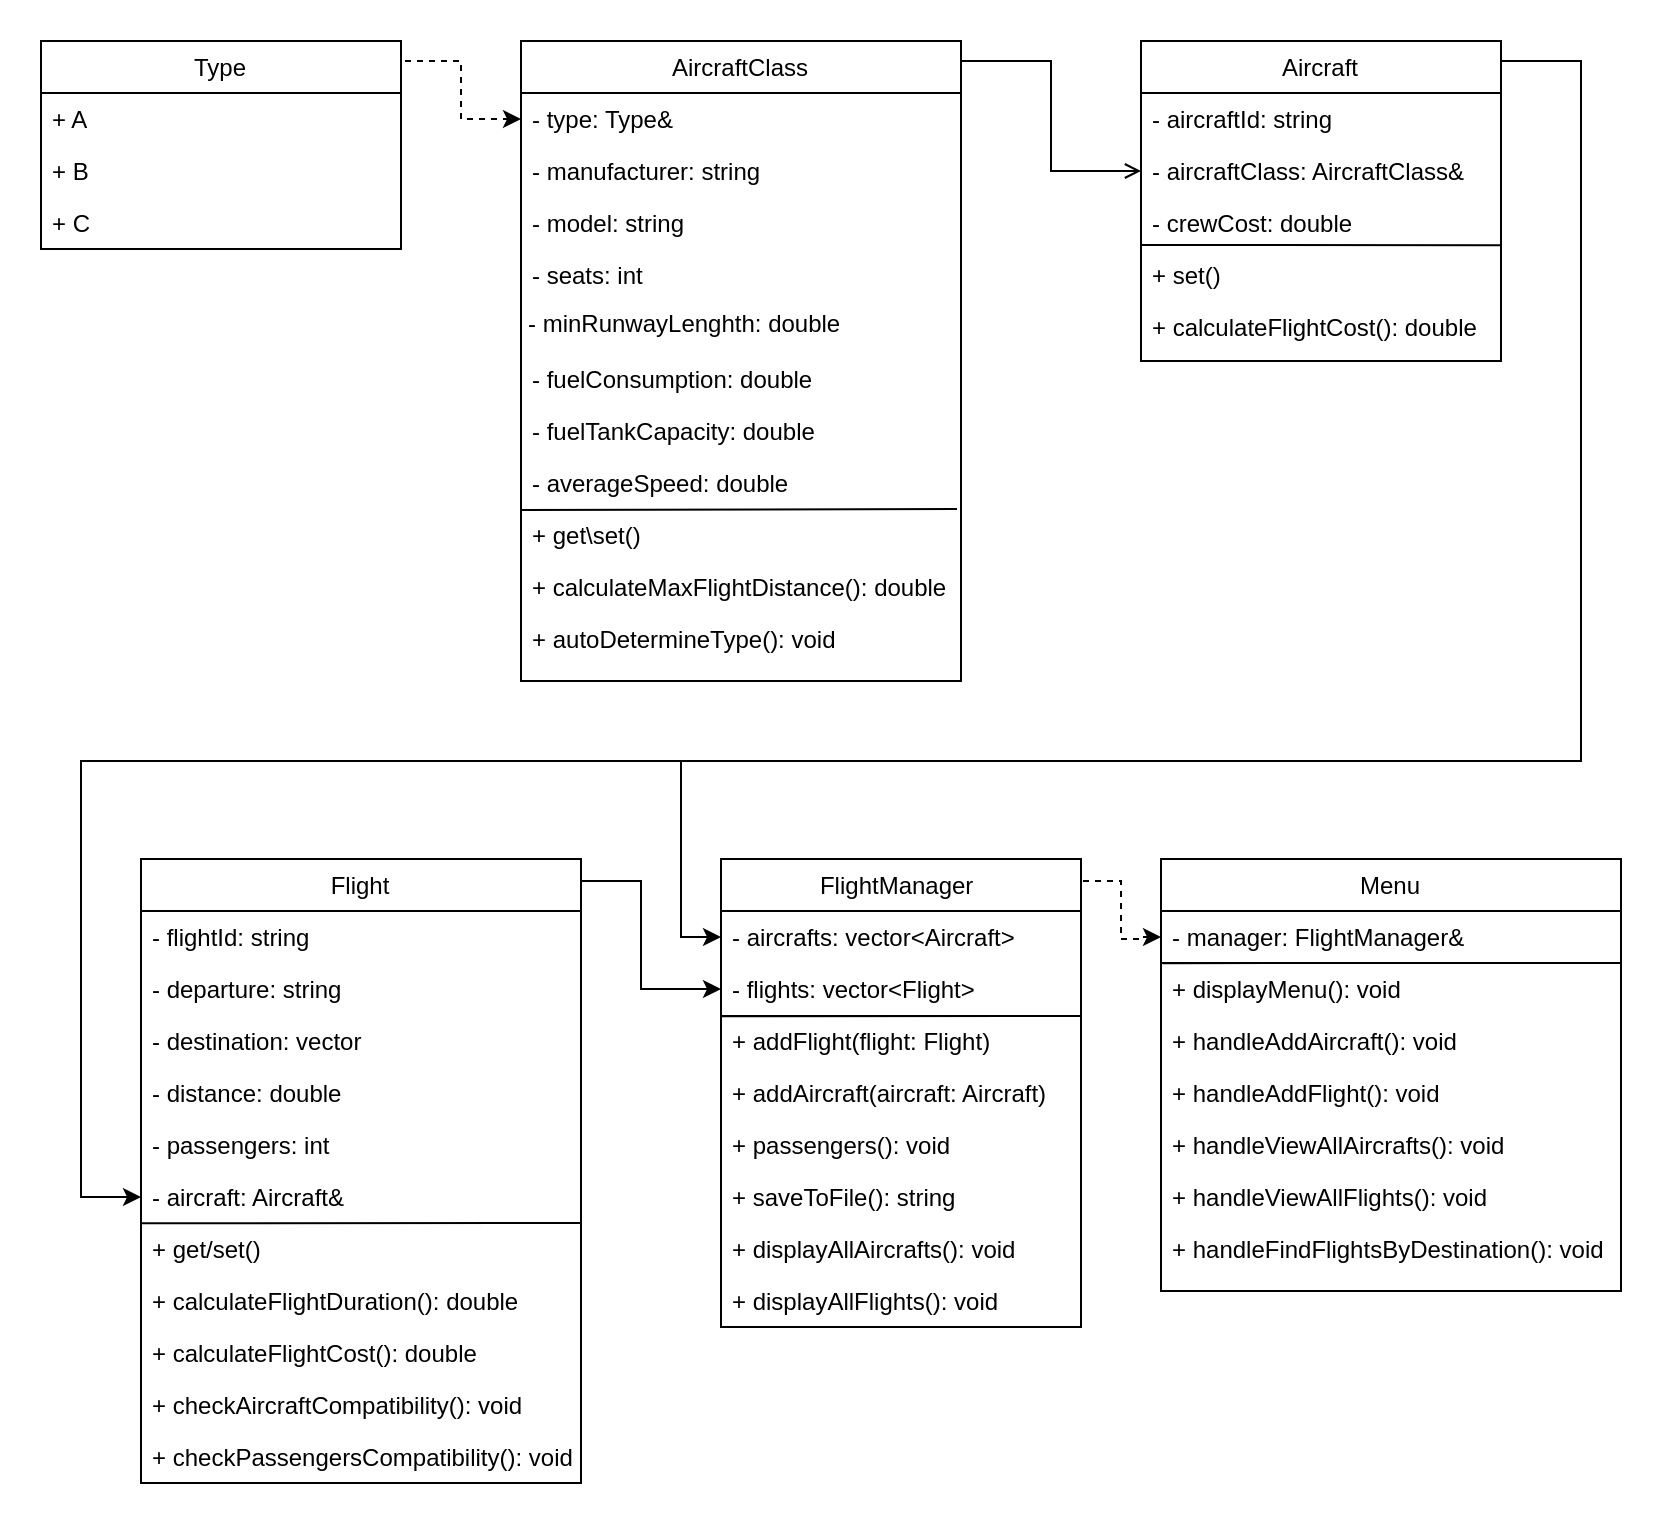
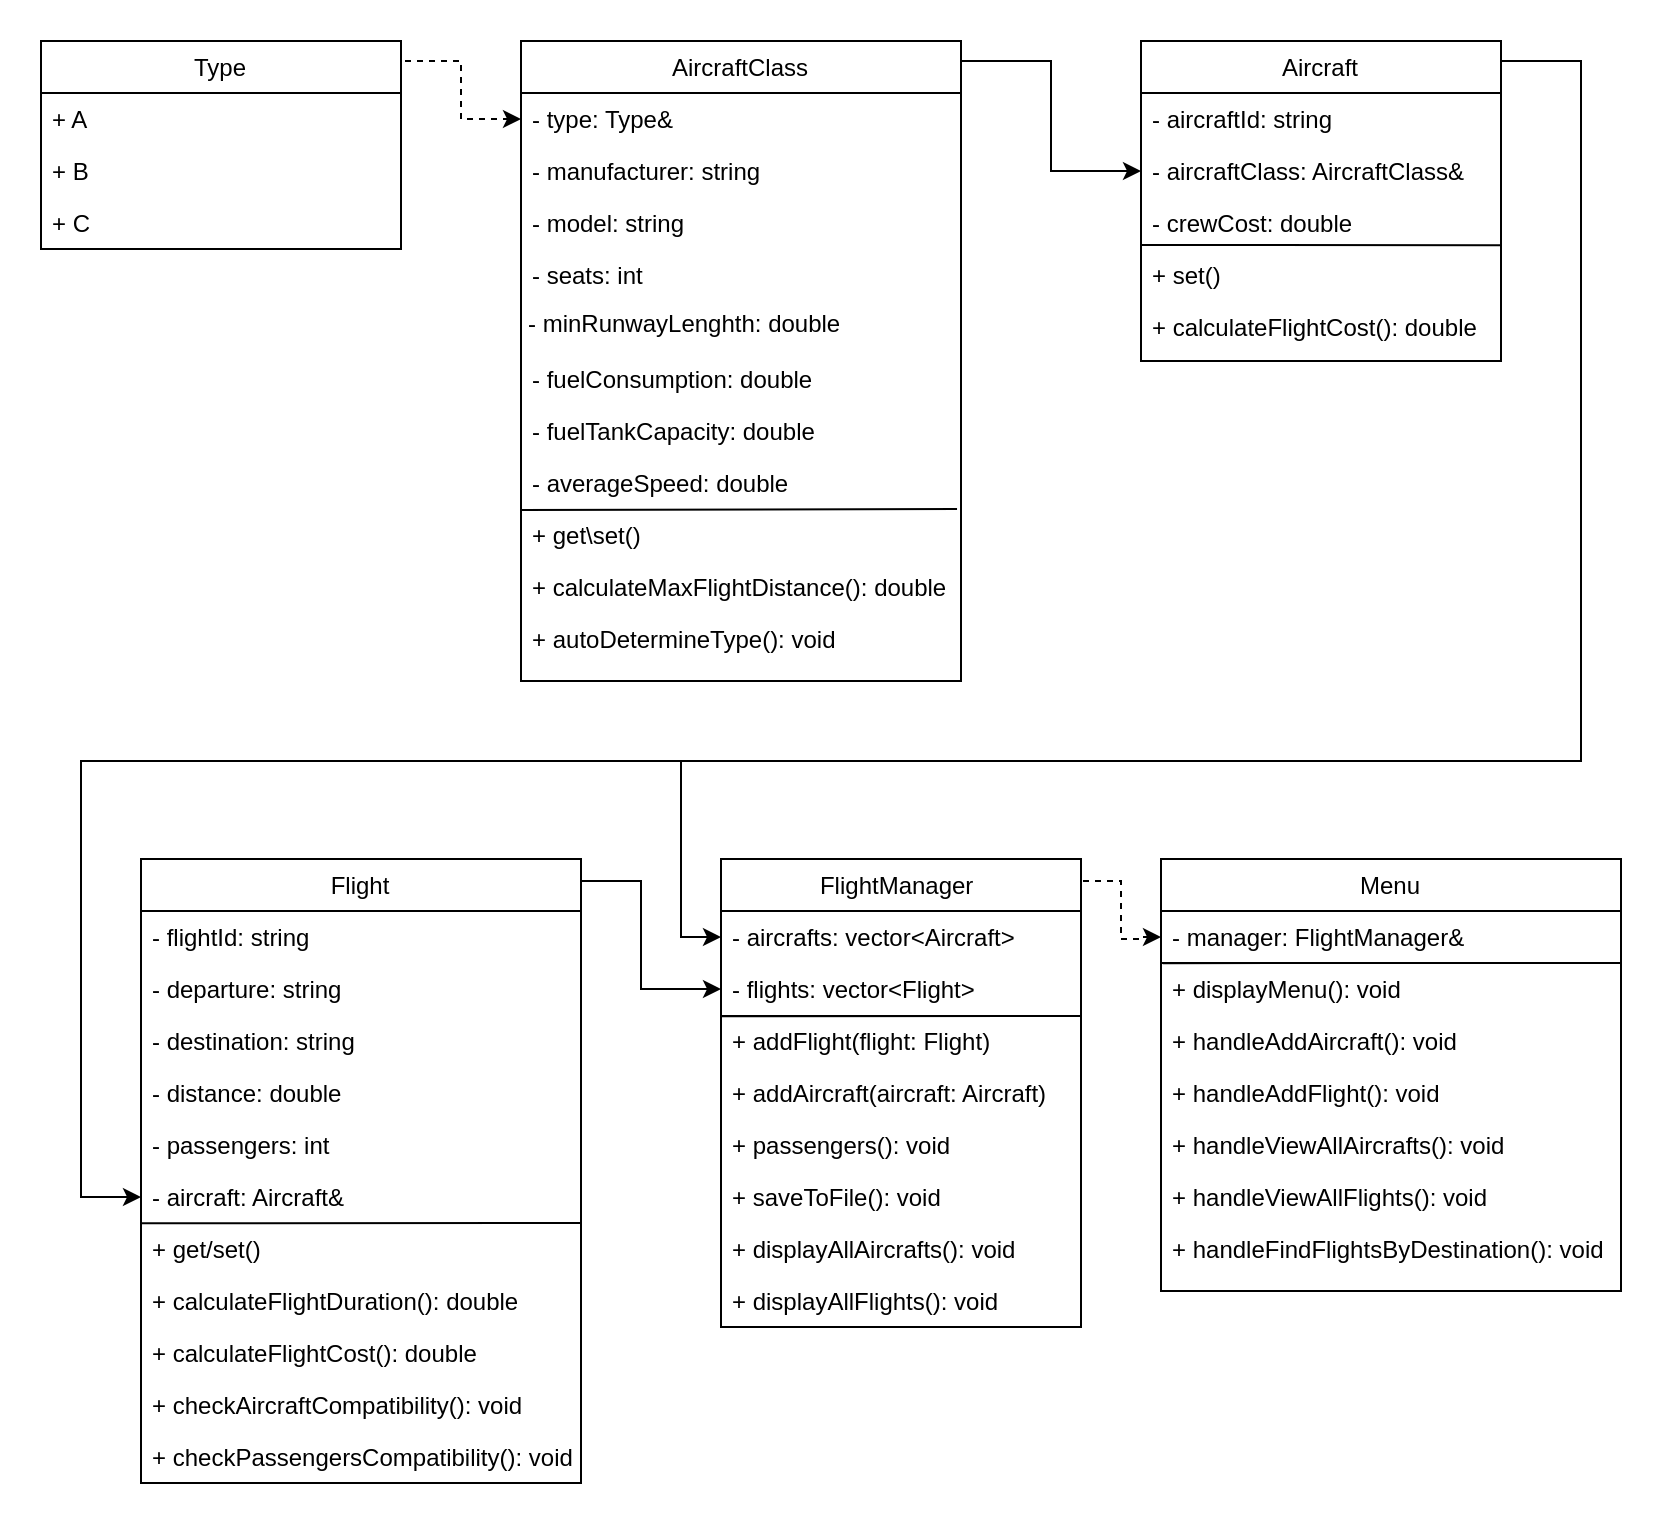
(1128, 171) -> (1126, 171)
(278, 1042) -> (274, 1042)
(864, 1198) -> (851, 1198)
